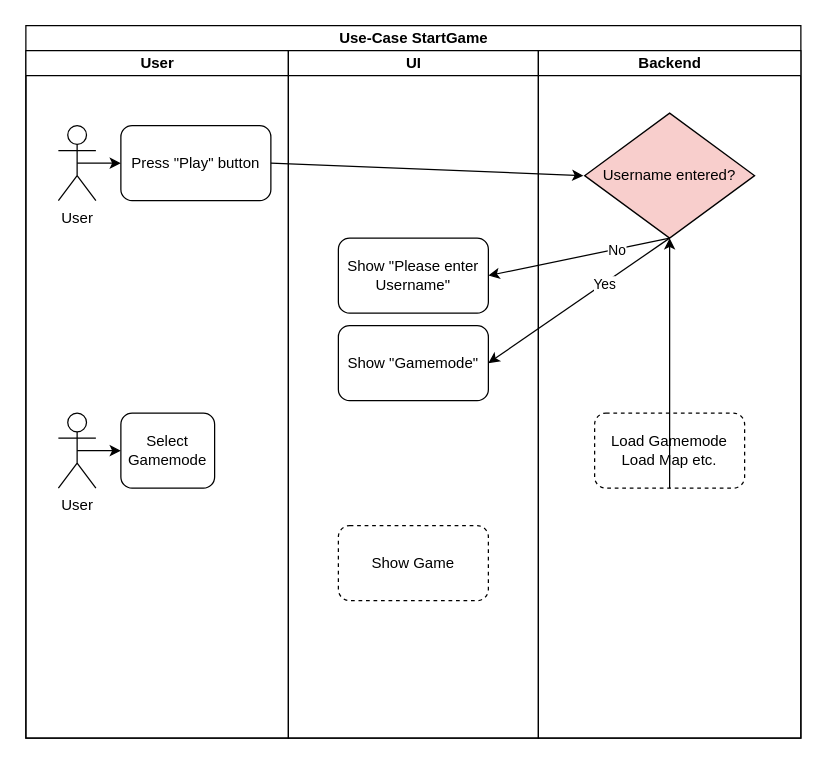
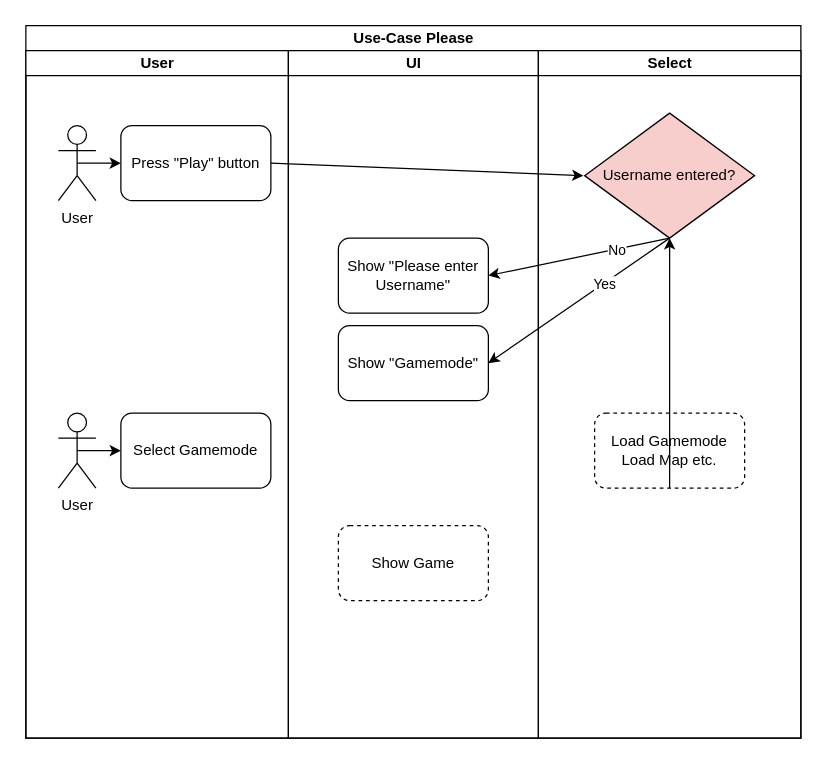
(414, 38) -> (414, 38)
(670, 63) -> (670, 63)
(168, 451) -> (196, 451)
